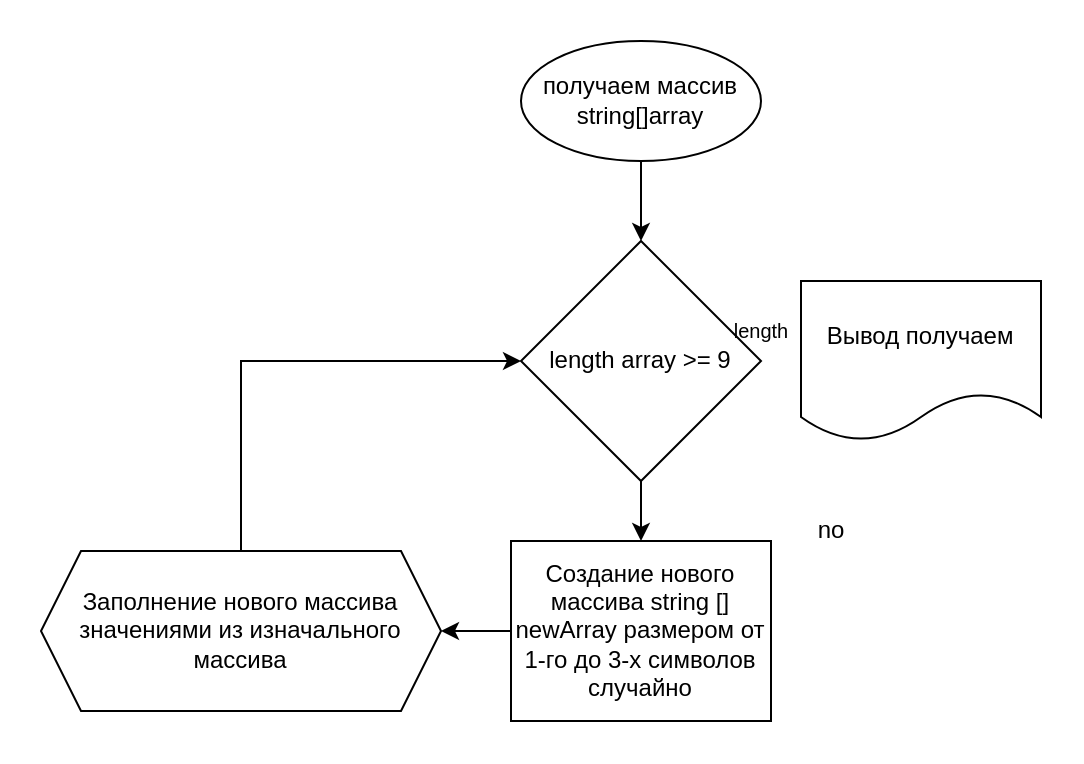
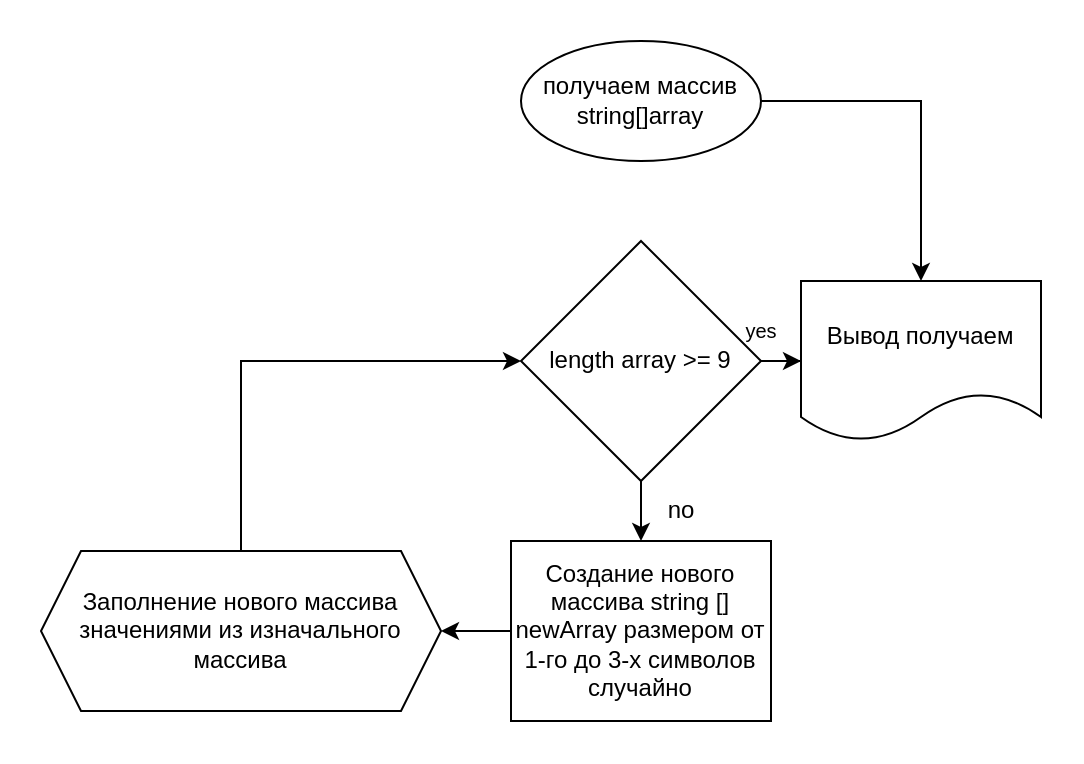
(641, 194) -> (921, 104)
(762, 331) -> (762, 331)
none -> (788, 361)
(831, 531) -> (681, 511)
